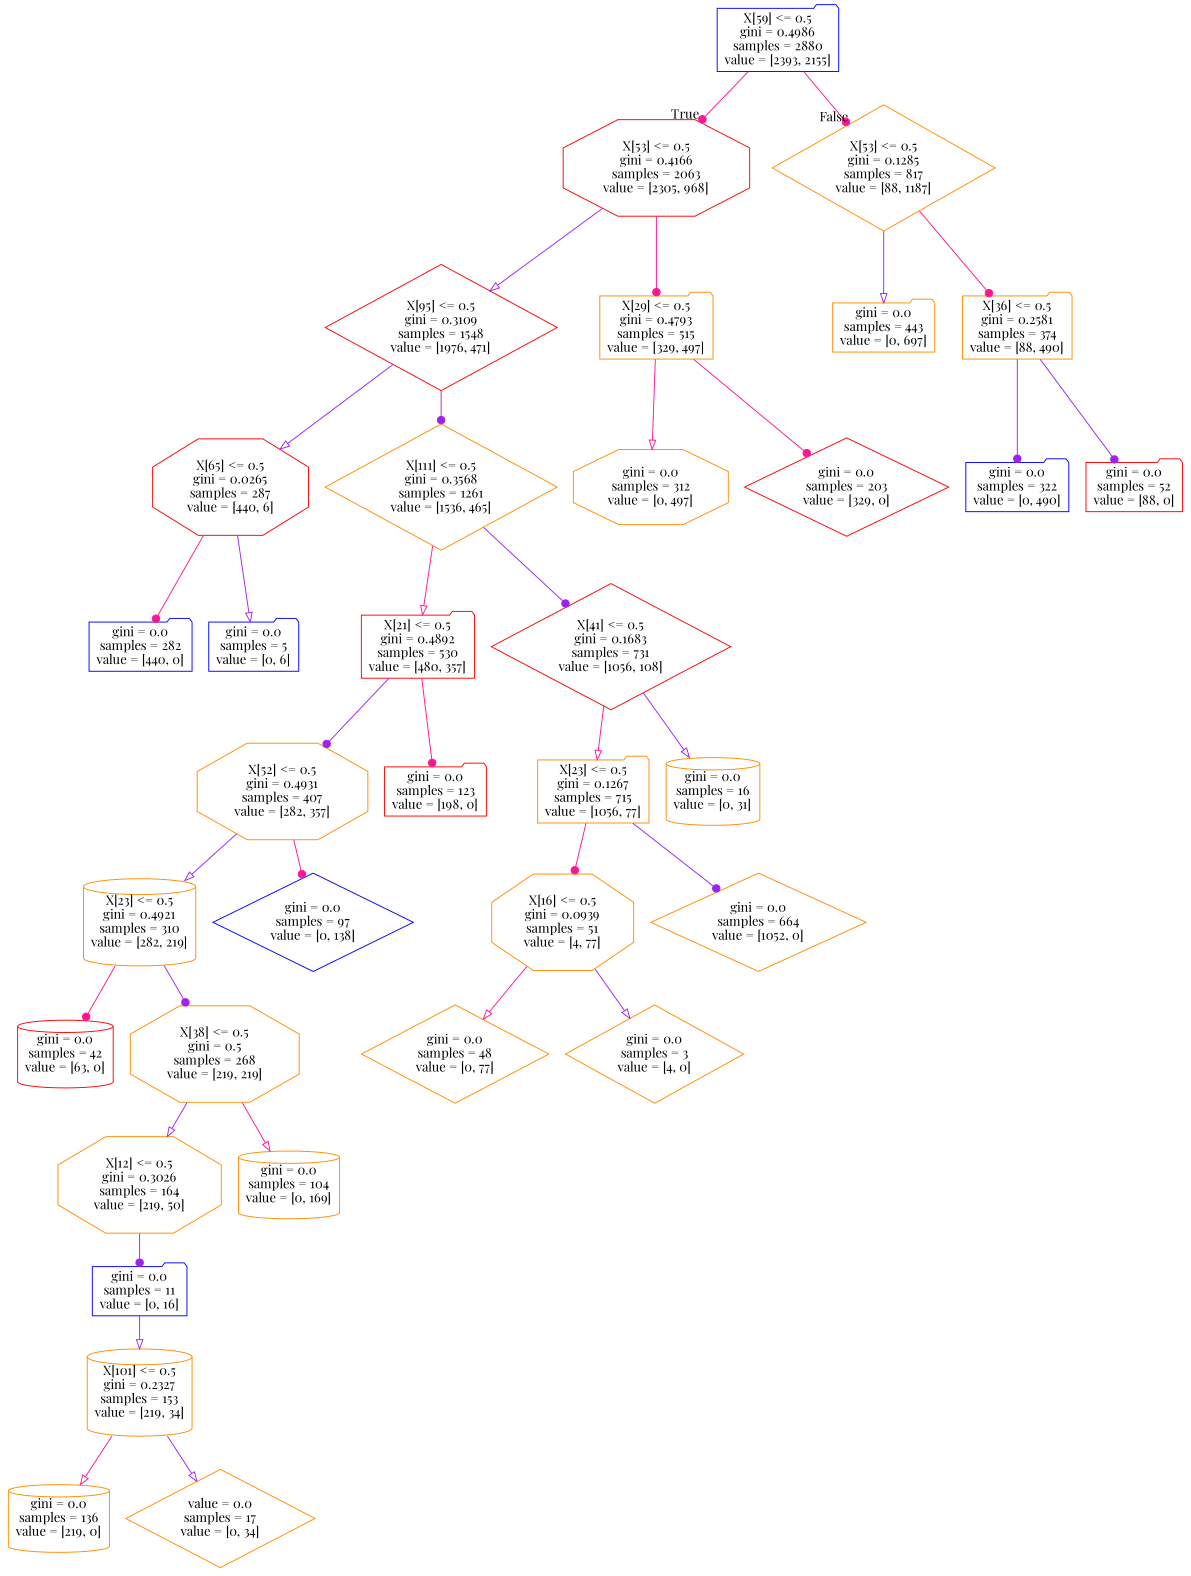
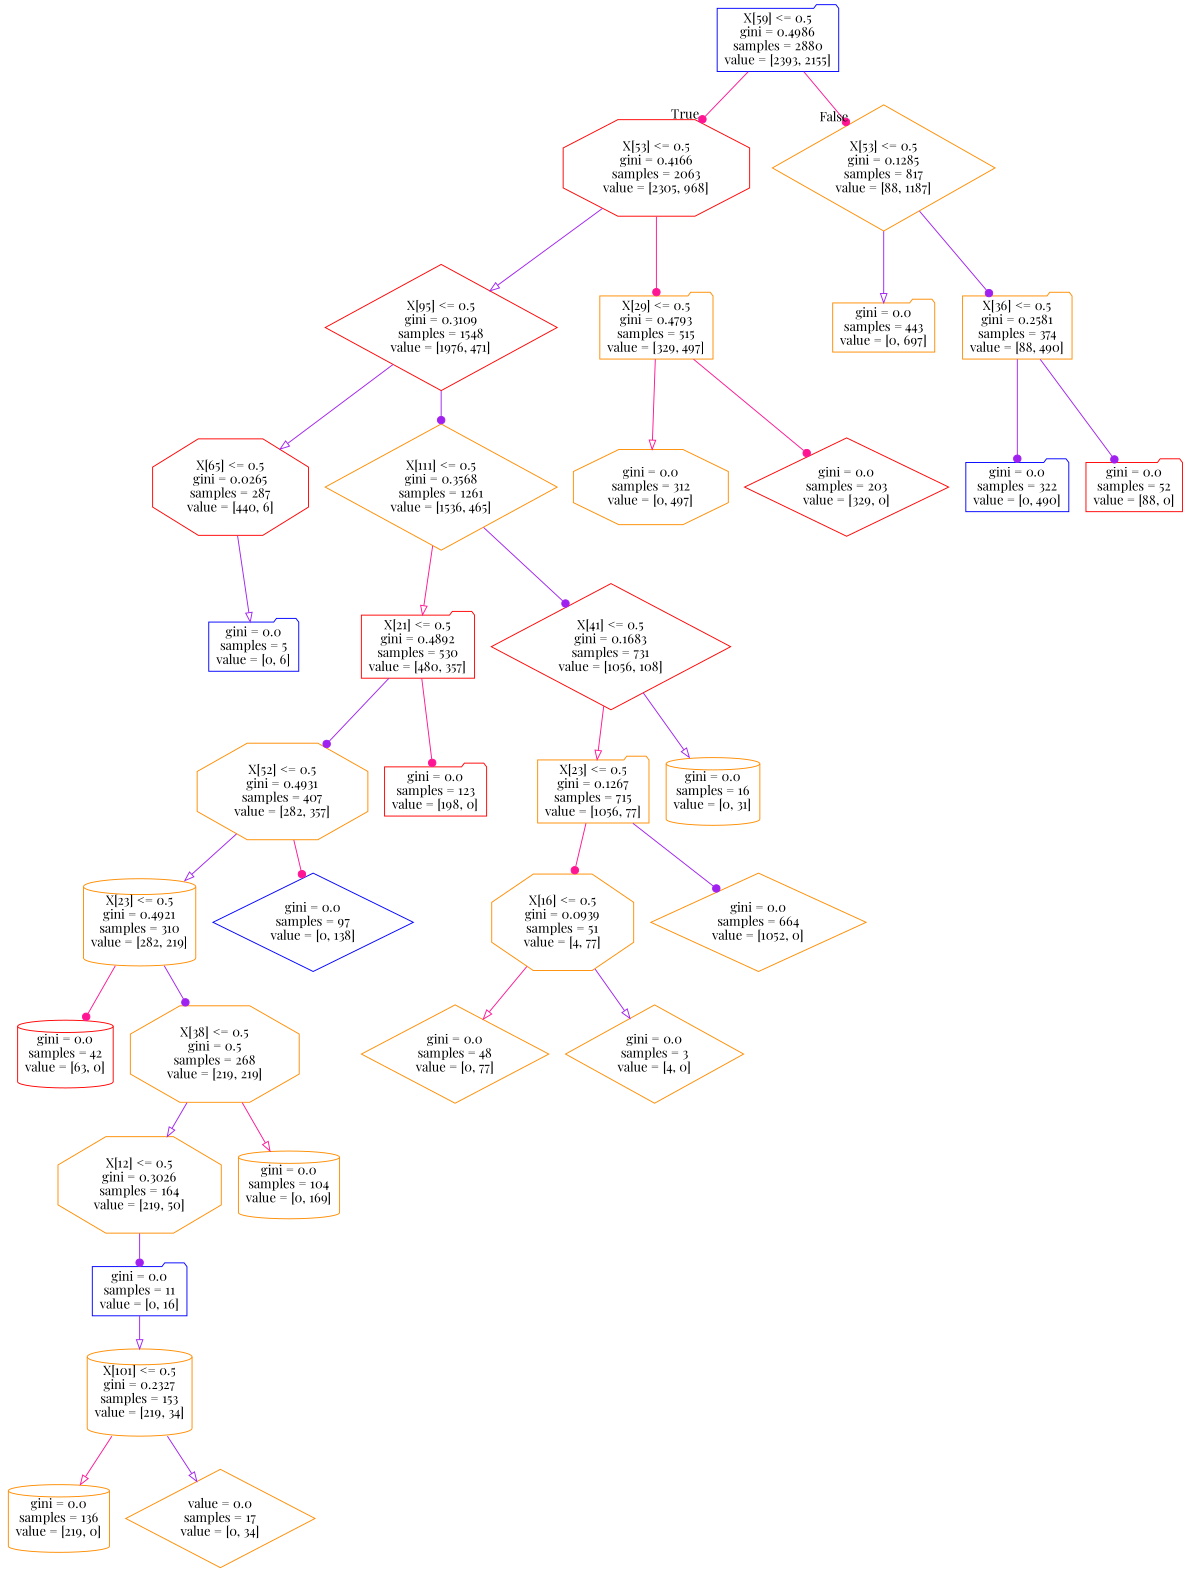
(953, 251) -> (953, 251)
(141, 647) -> none
